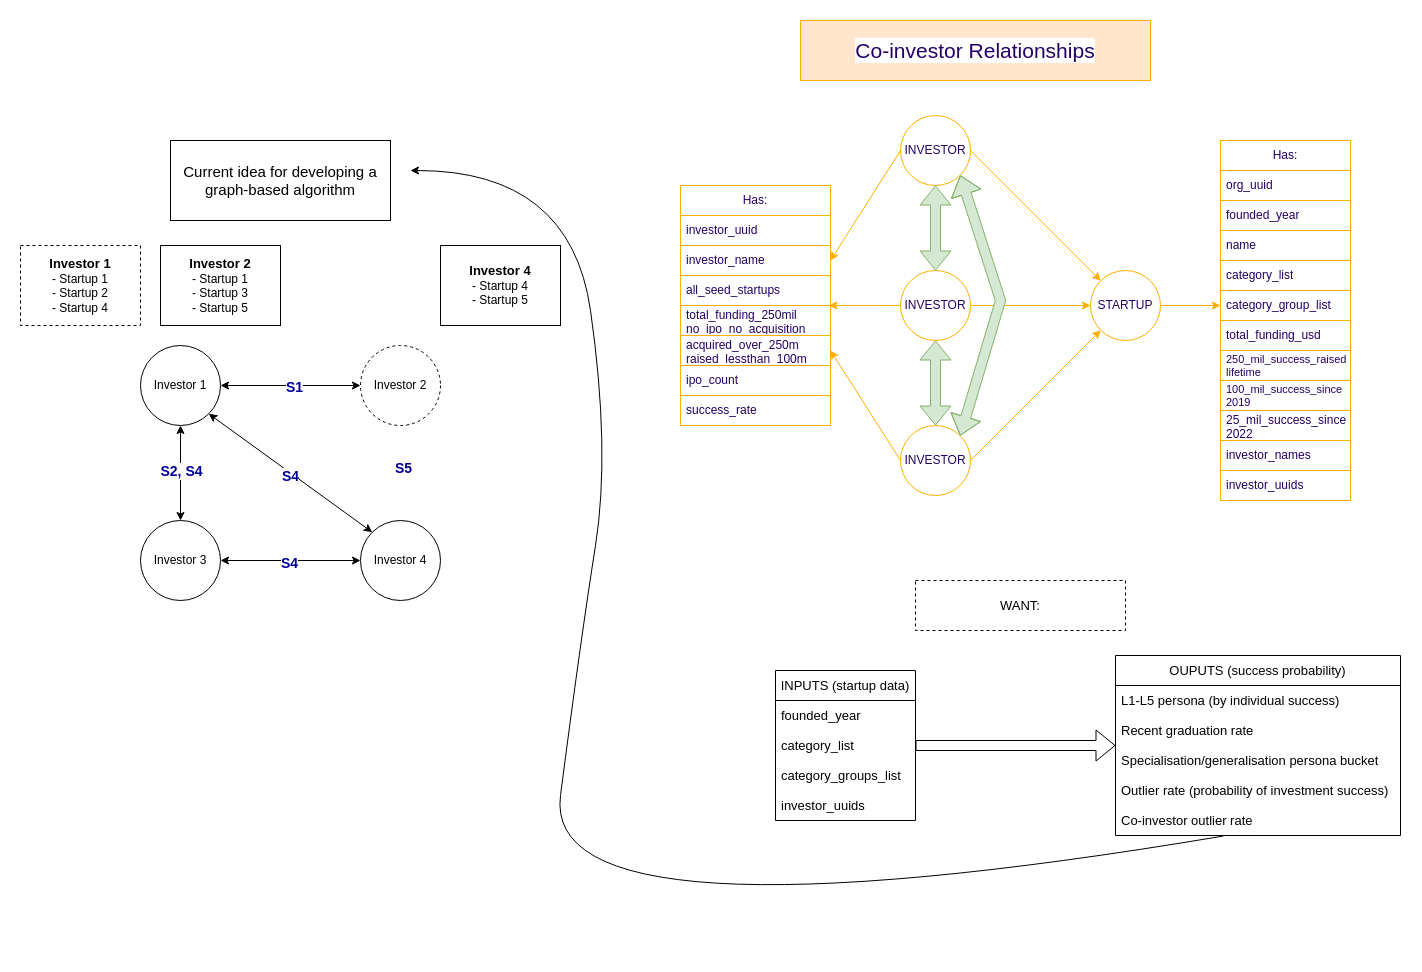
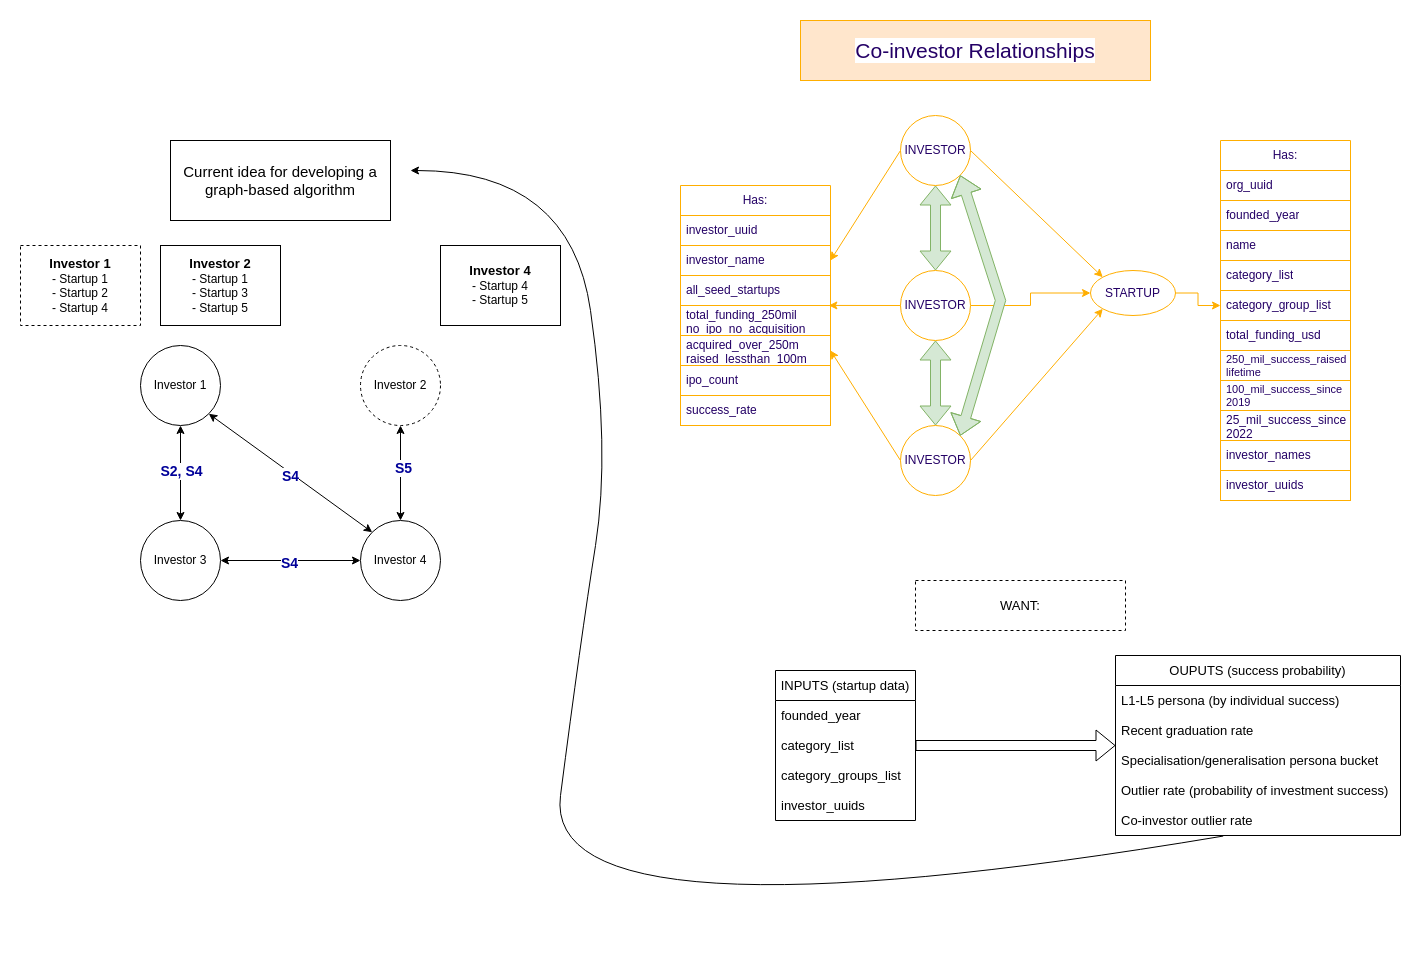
(1126, 306) -> (1133, 293)
(290, 386) -> none
none -> (401, 495)
